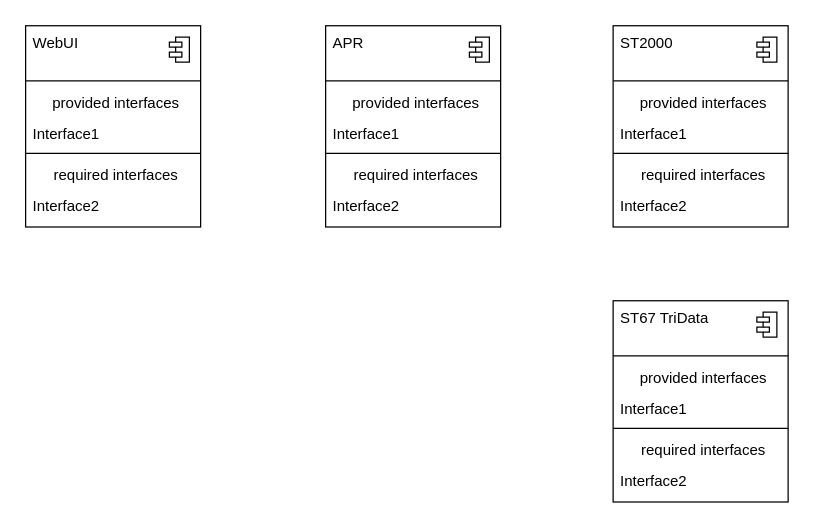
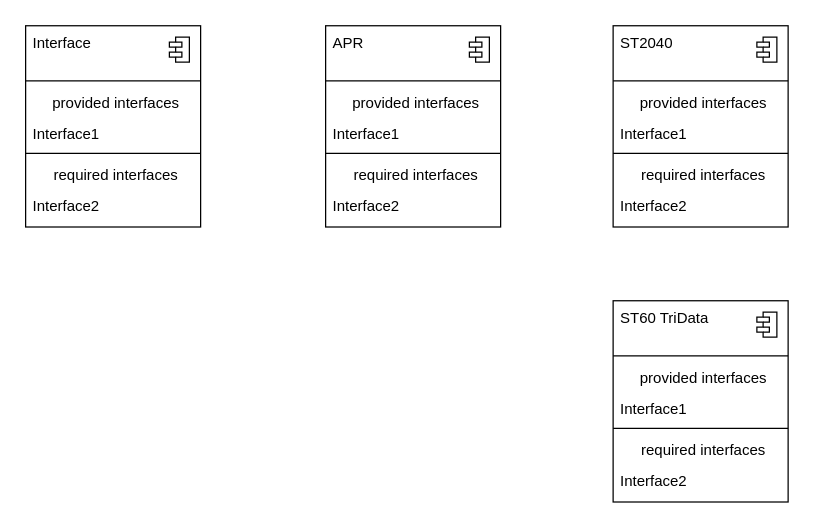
(54, 43) -> (71, 43)
(646, 43) -> (646, 43)
(667, 318) -> (667, 318)
